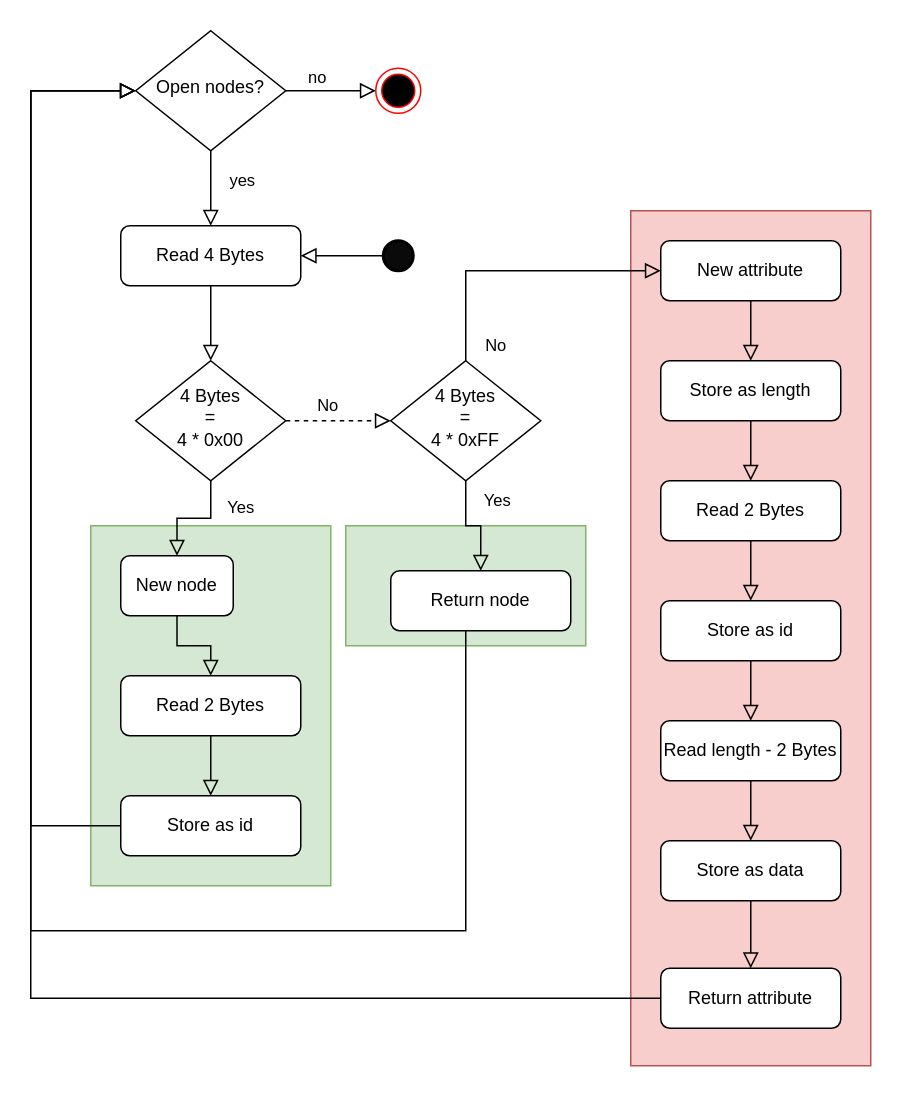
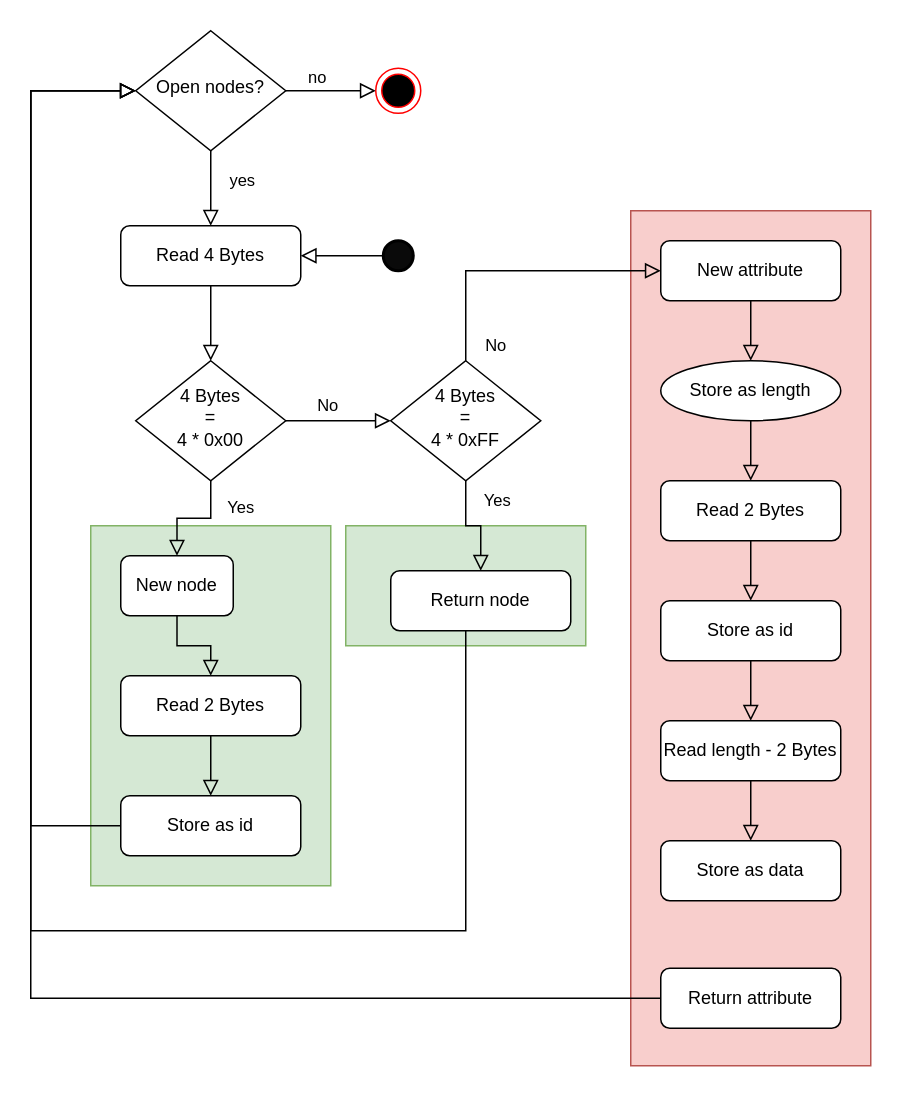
(751, 391) -> (751, 391)
(331, 421) -> (331, 421)
(751, 927) -> none
